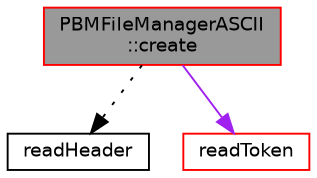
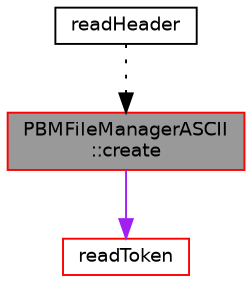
(122, 91) -> (126, 69)
